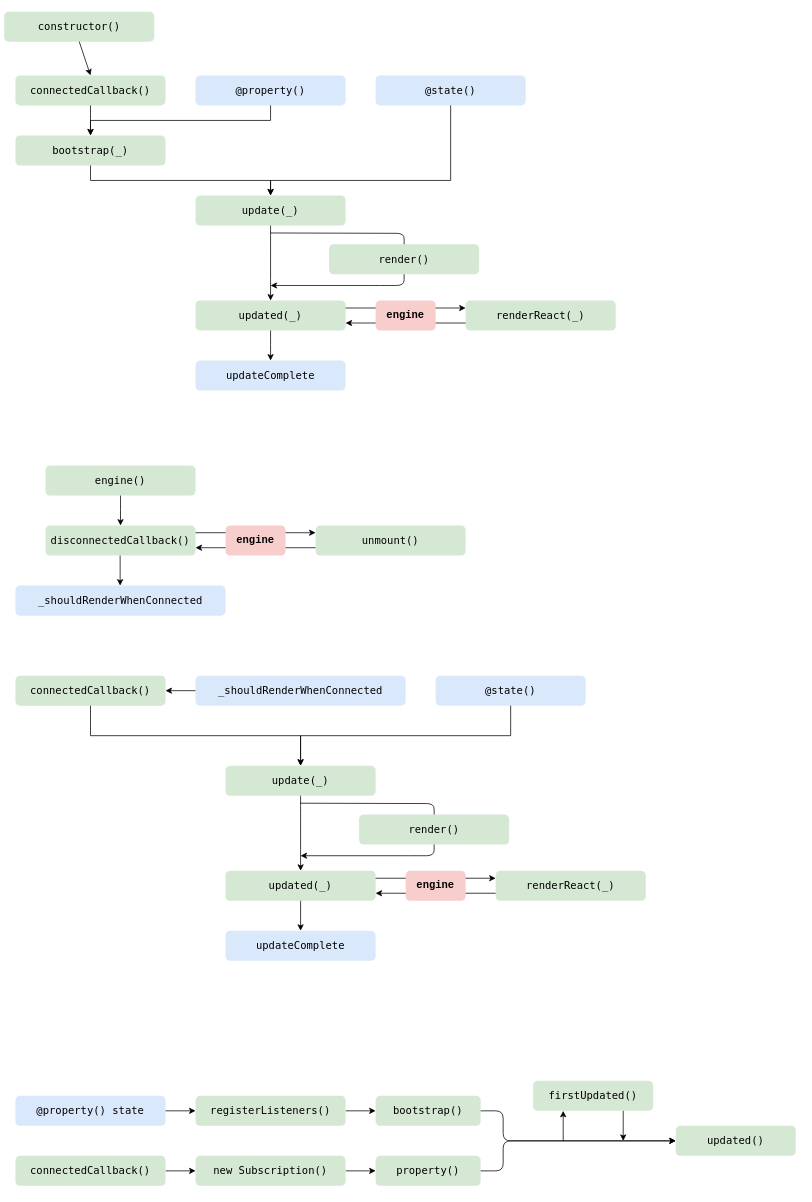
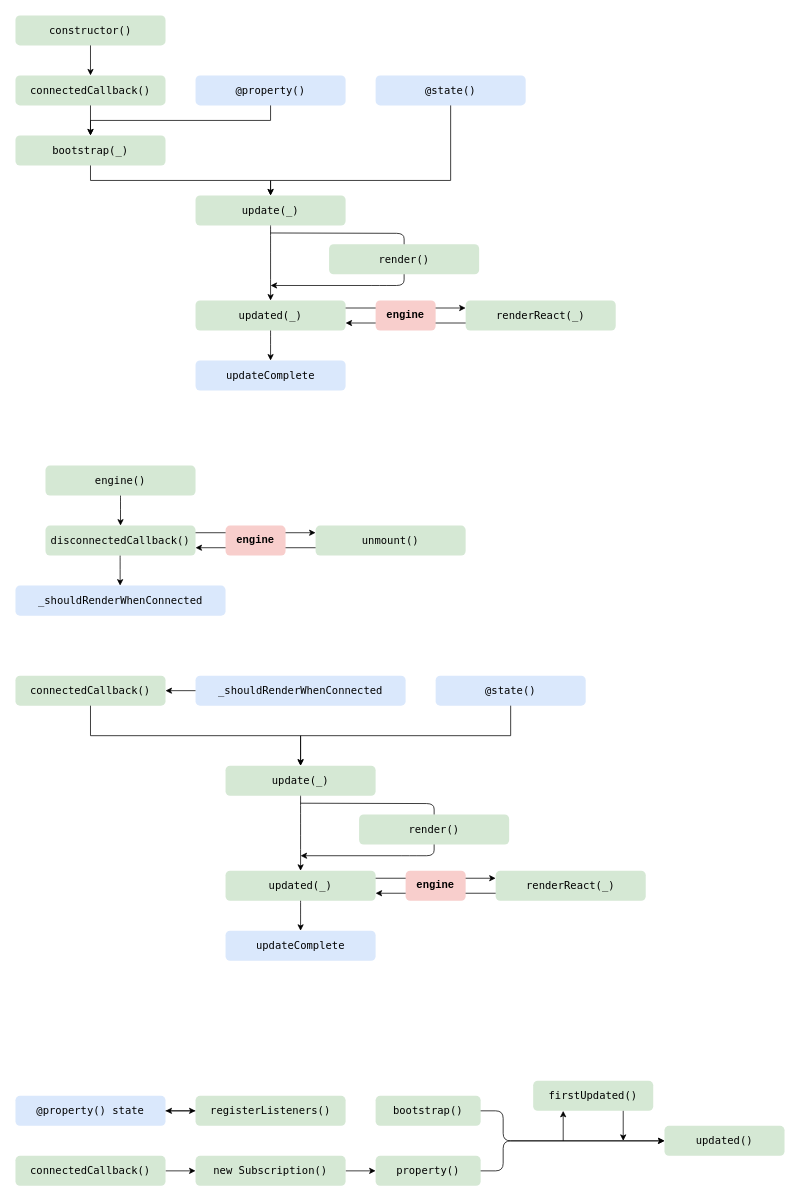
(79, 27) -> (90, 30)
(357, 1110) -> (193, 1110)
(735, 1140) -> (724, 1140)
